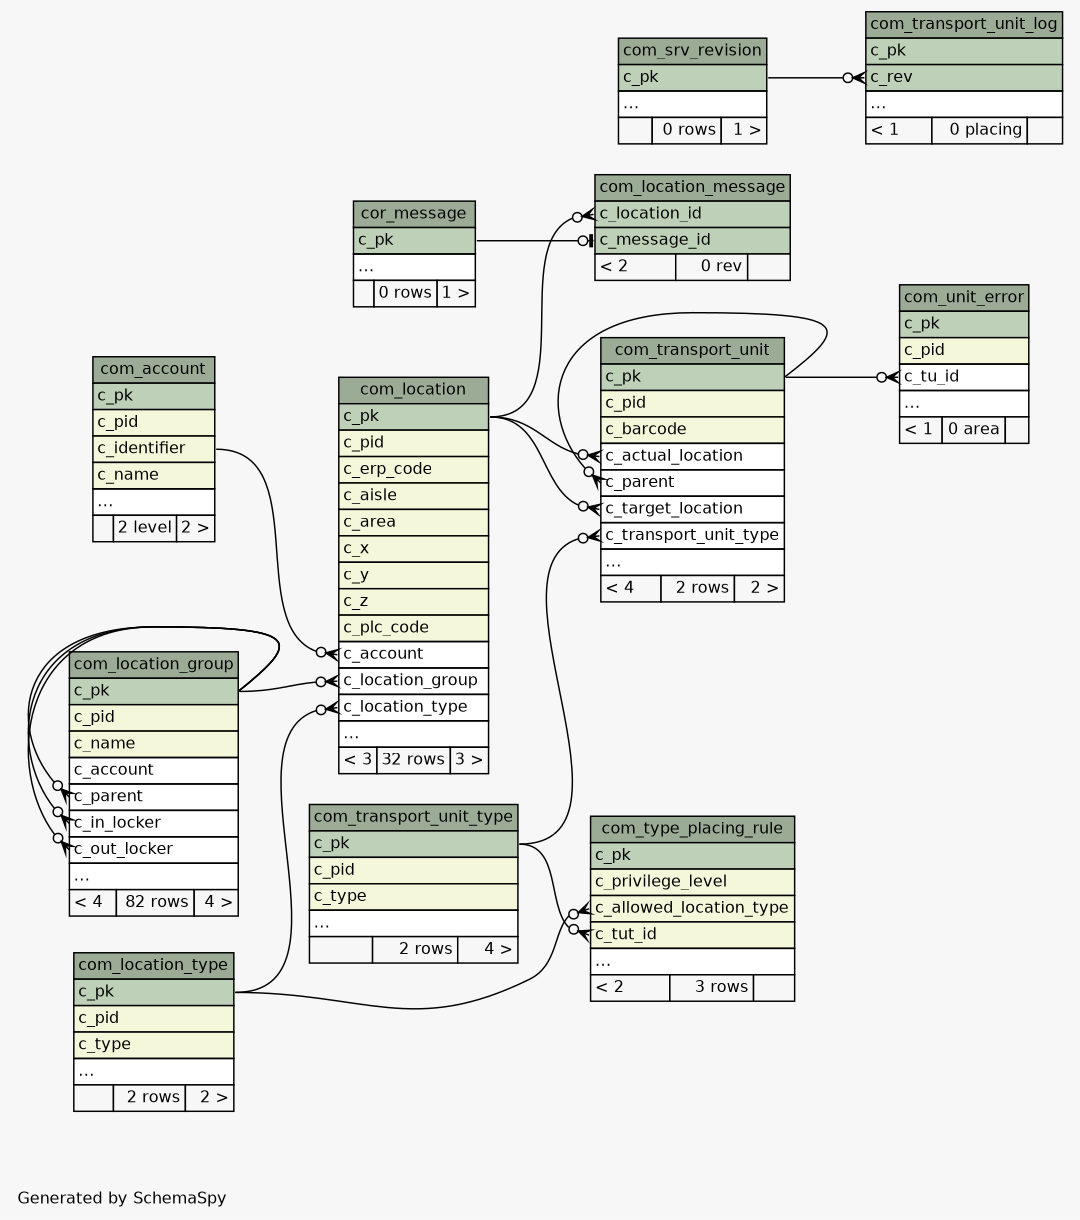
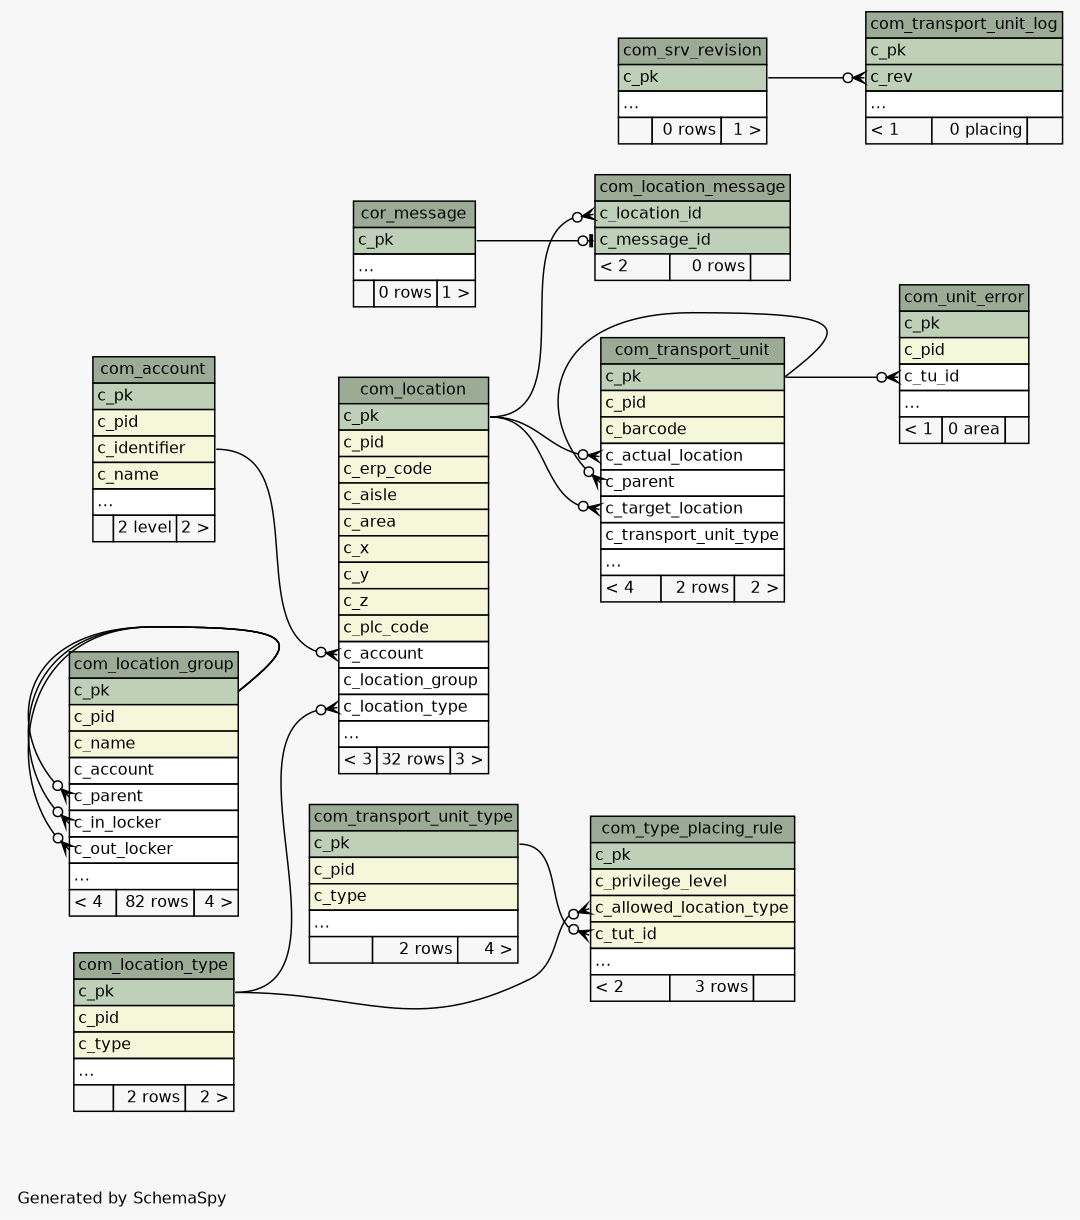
(722, 266) -> (719, 266)
(278, 688) -> none
(561, 700) -> none
